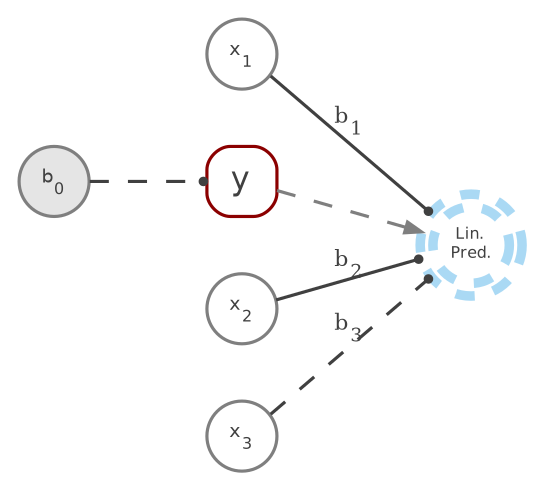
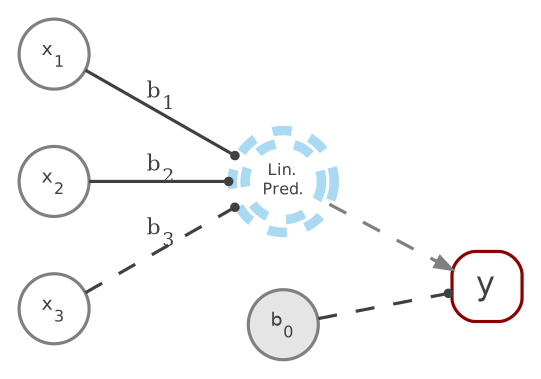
(341, 209) -> (383, 233)
